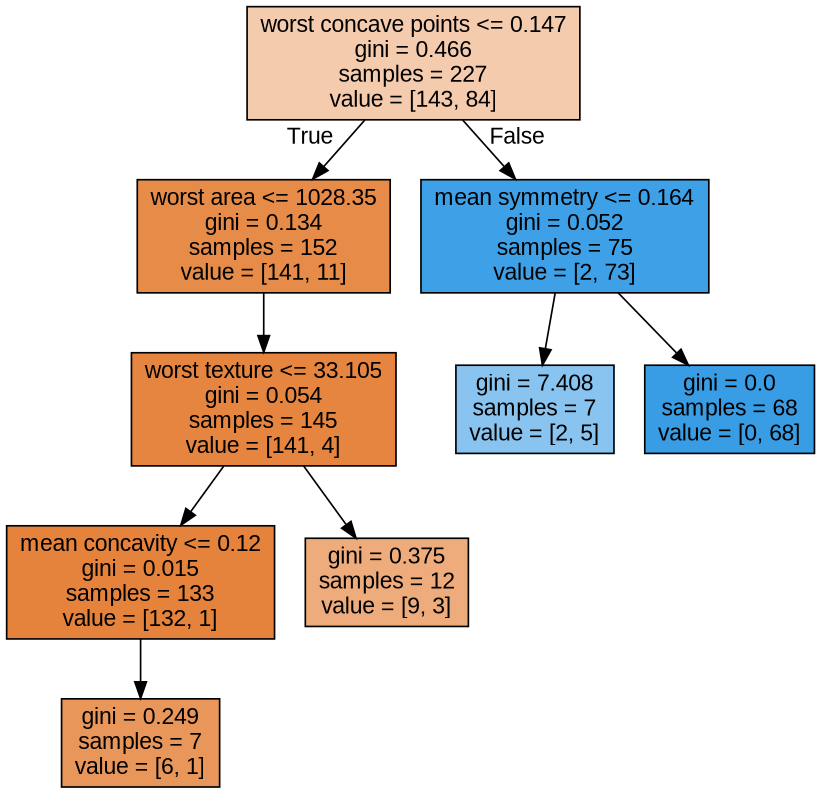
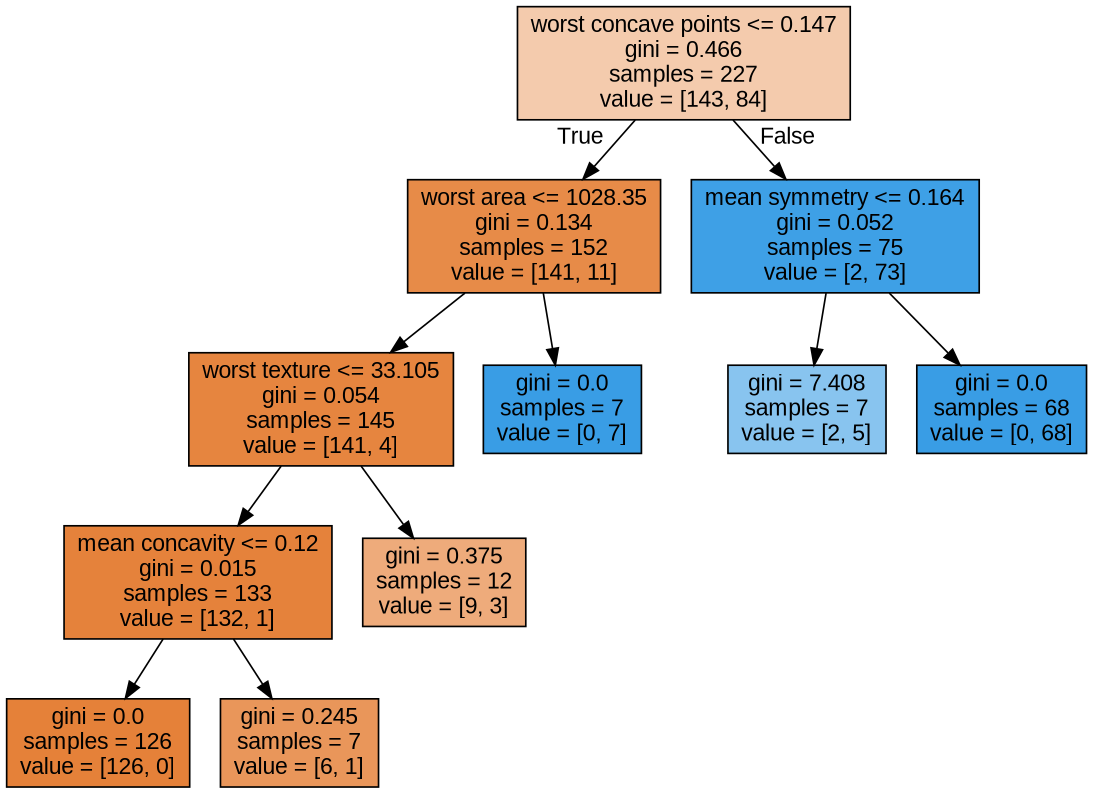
none -> (562, 409)
none -> (98, 743)
(141, 743) -> (300, 743)
